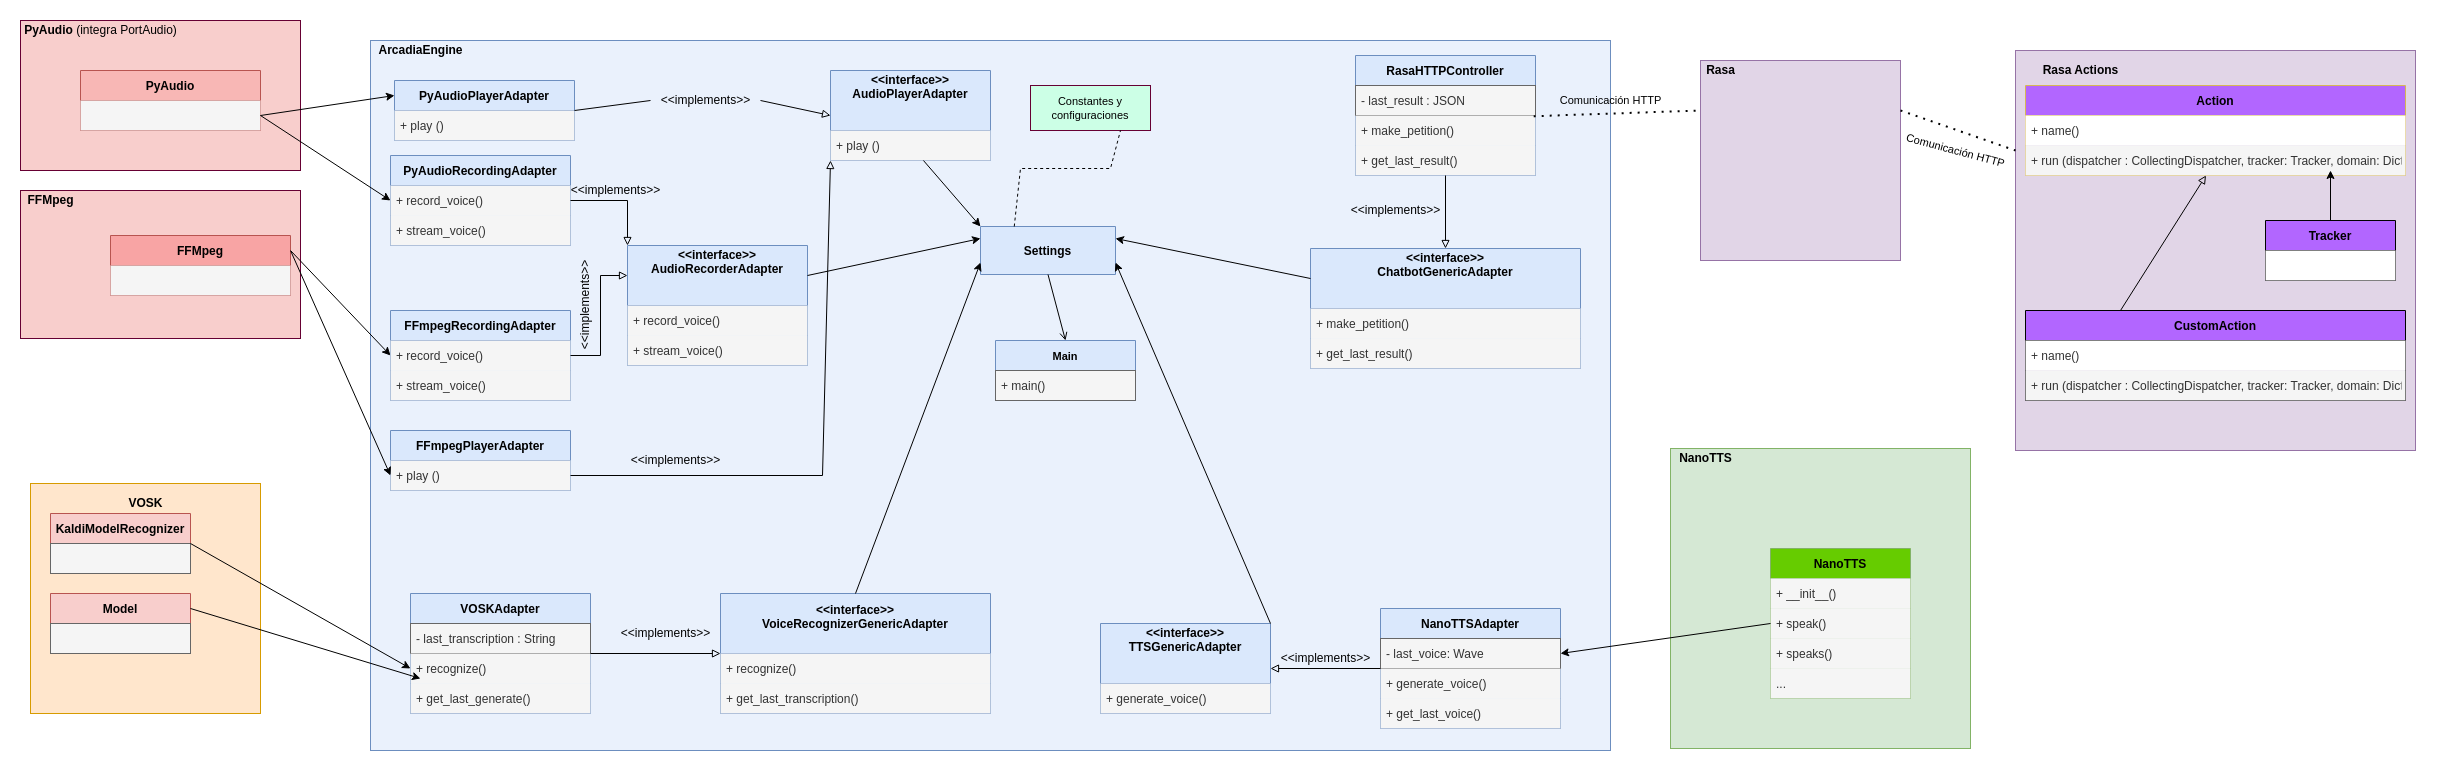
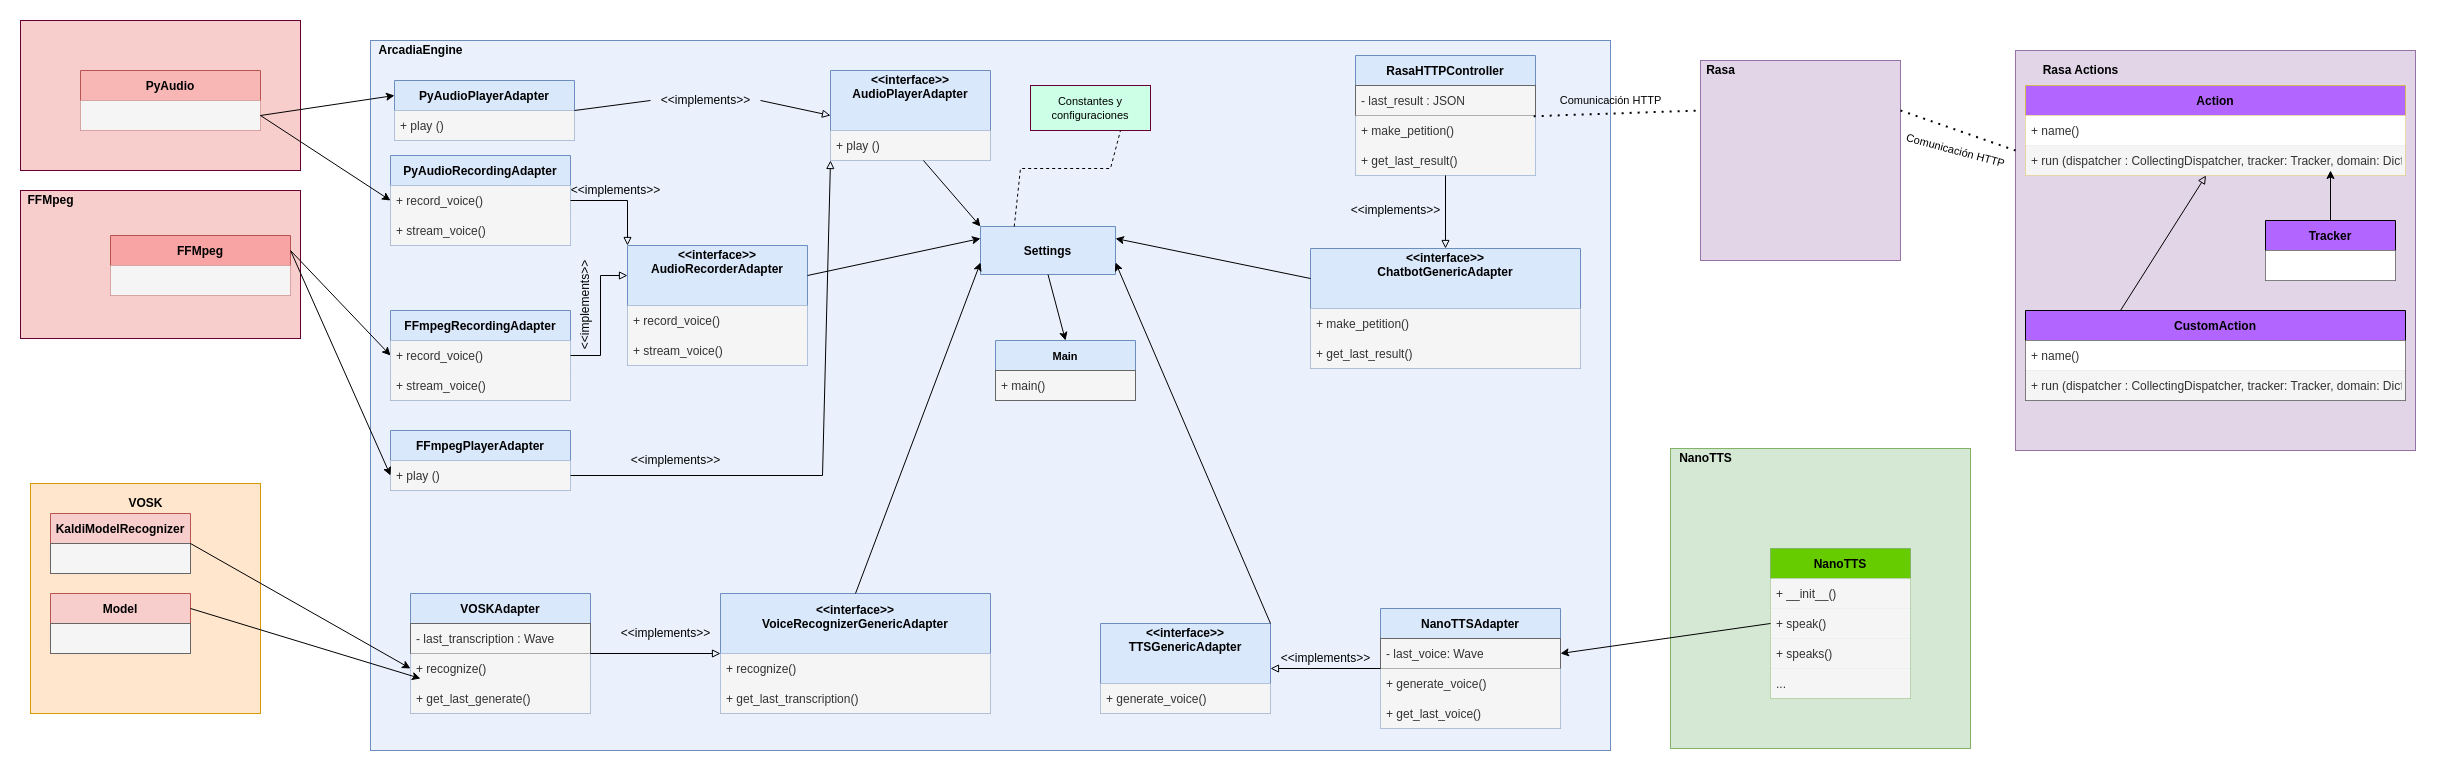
(101, 31) -> none
(1064, 334) -> (1063, 332)
(501, 639) -> (496, 639)
